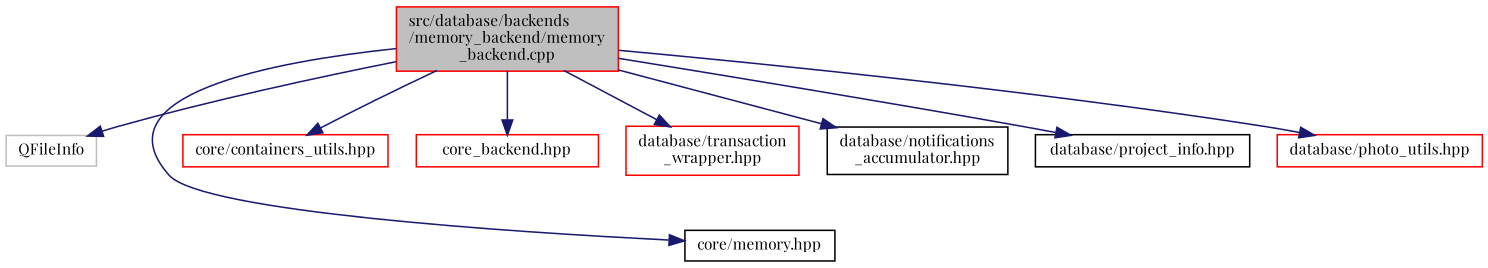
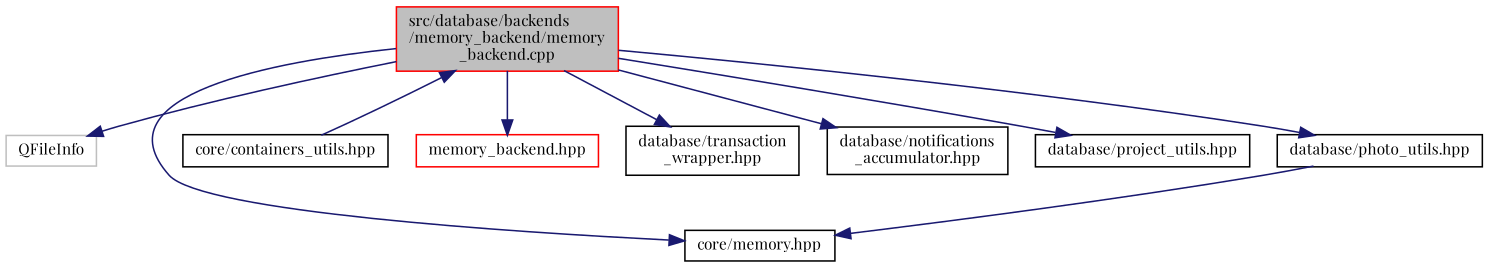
(378, 99) -> (382, 107)
(285, 151) -> (285, 151)
(507, 151) -> (507, 151)
(712, 151) -> (712, 151)
(1143, 151) -> (1143, 151)
(1380, 151) -> (1380, 151)
none -> (1083, 203)
